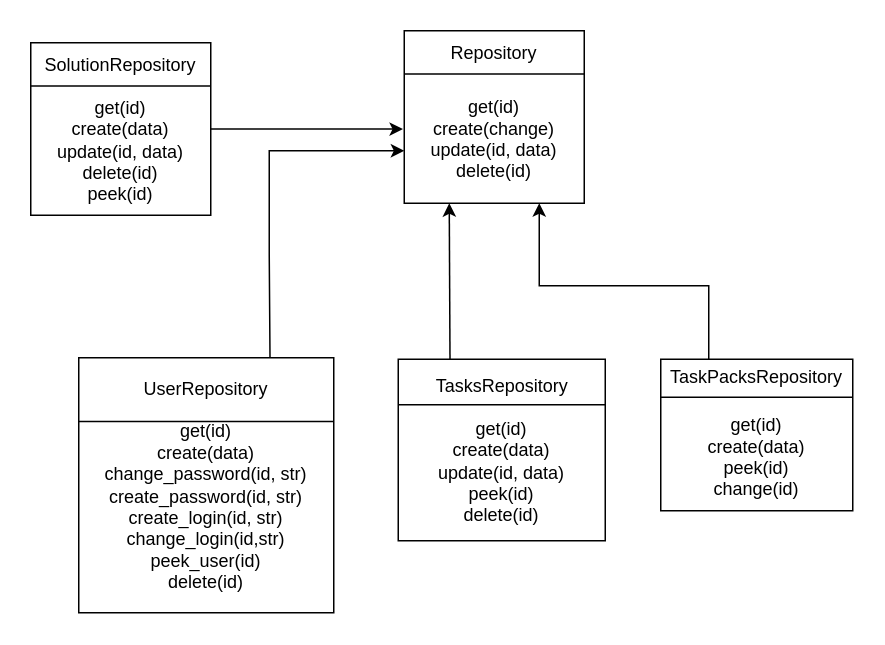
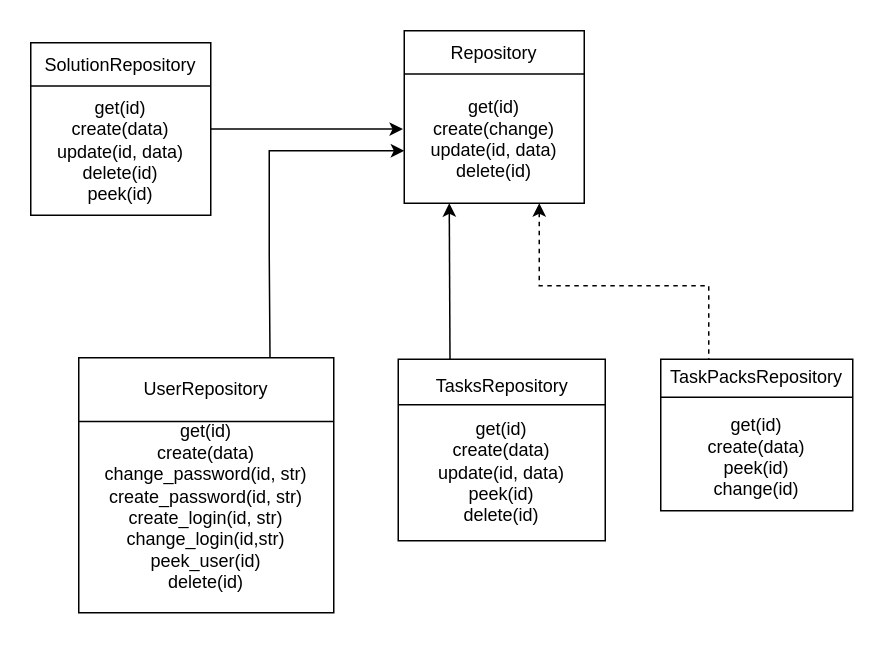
(626, 286) -> (626, 286)
